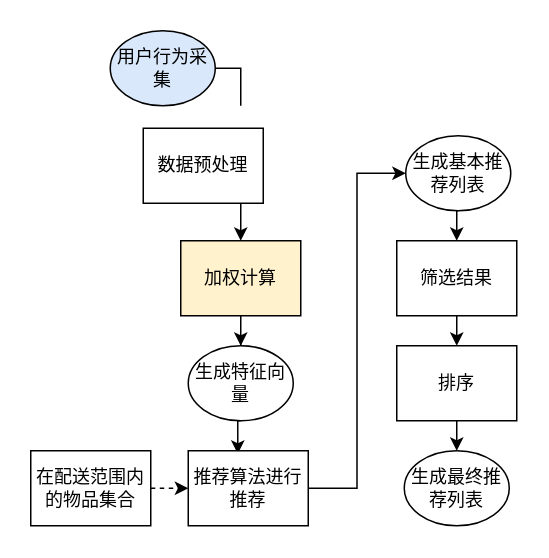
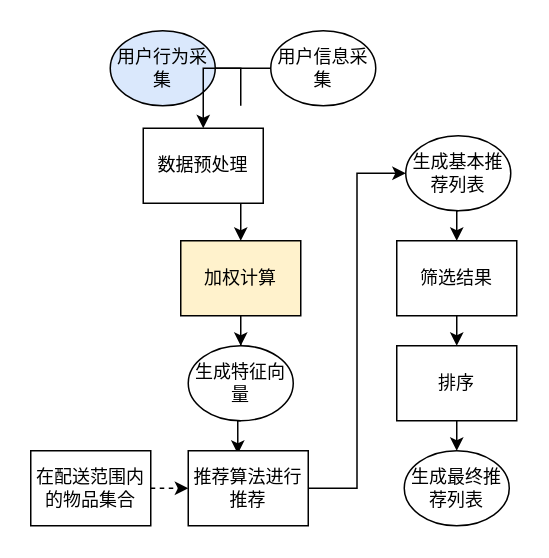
none -> (323, 68)
none -> (203, 87)
